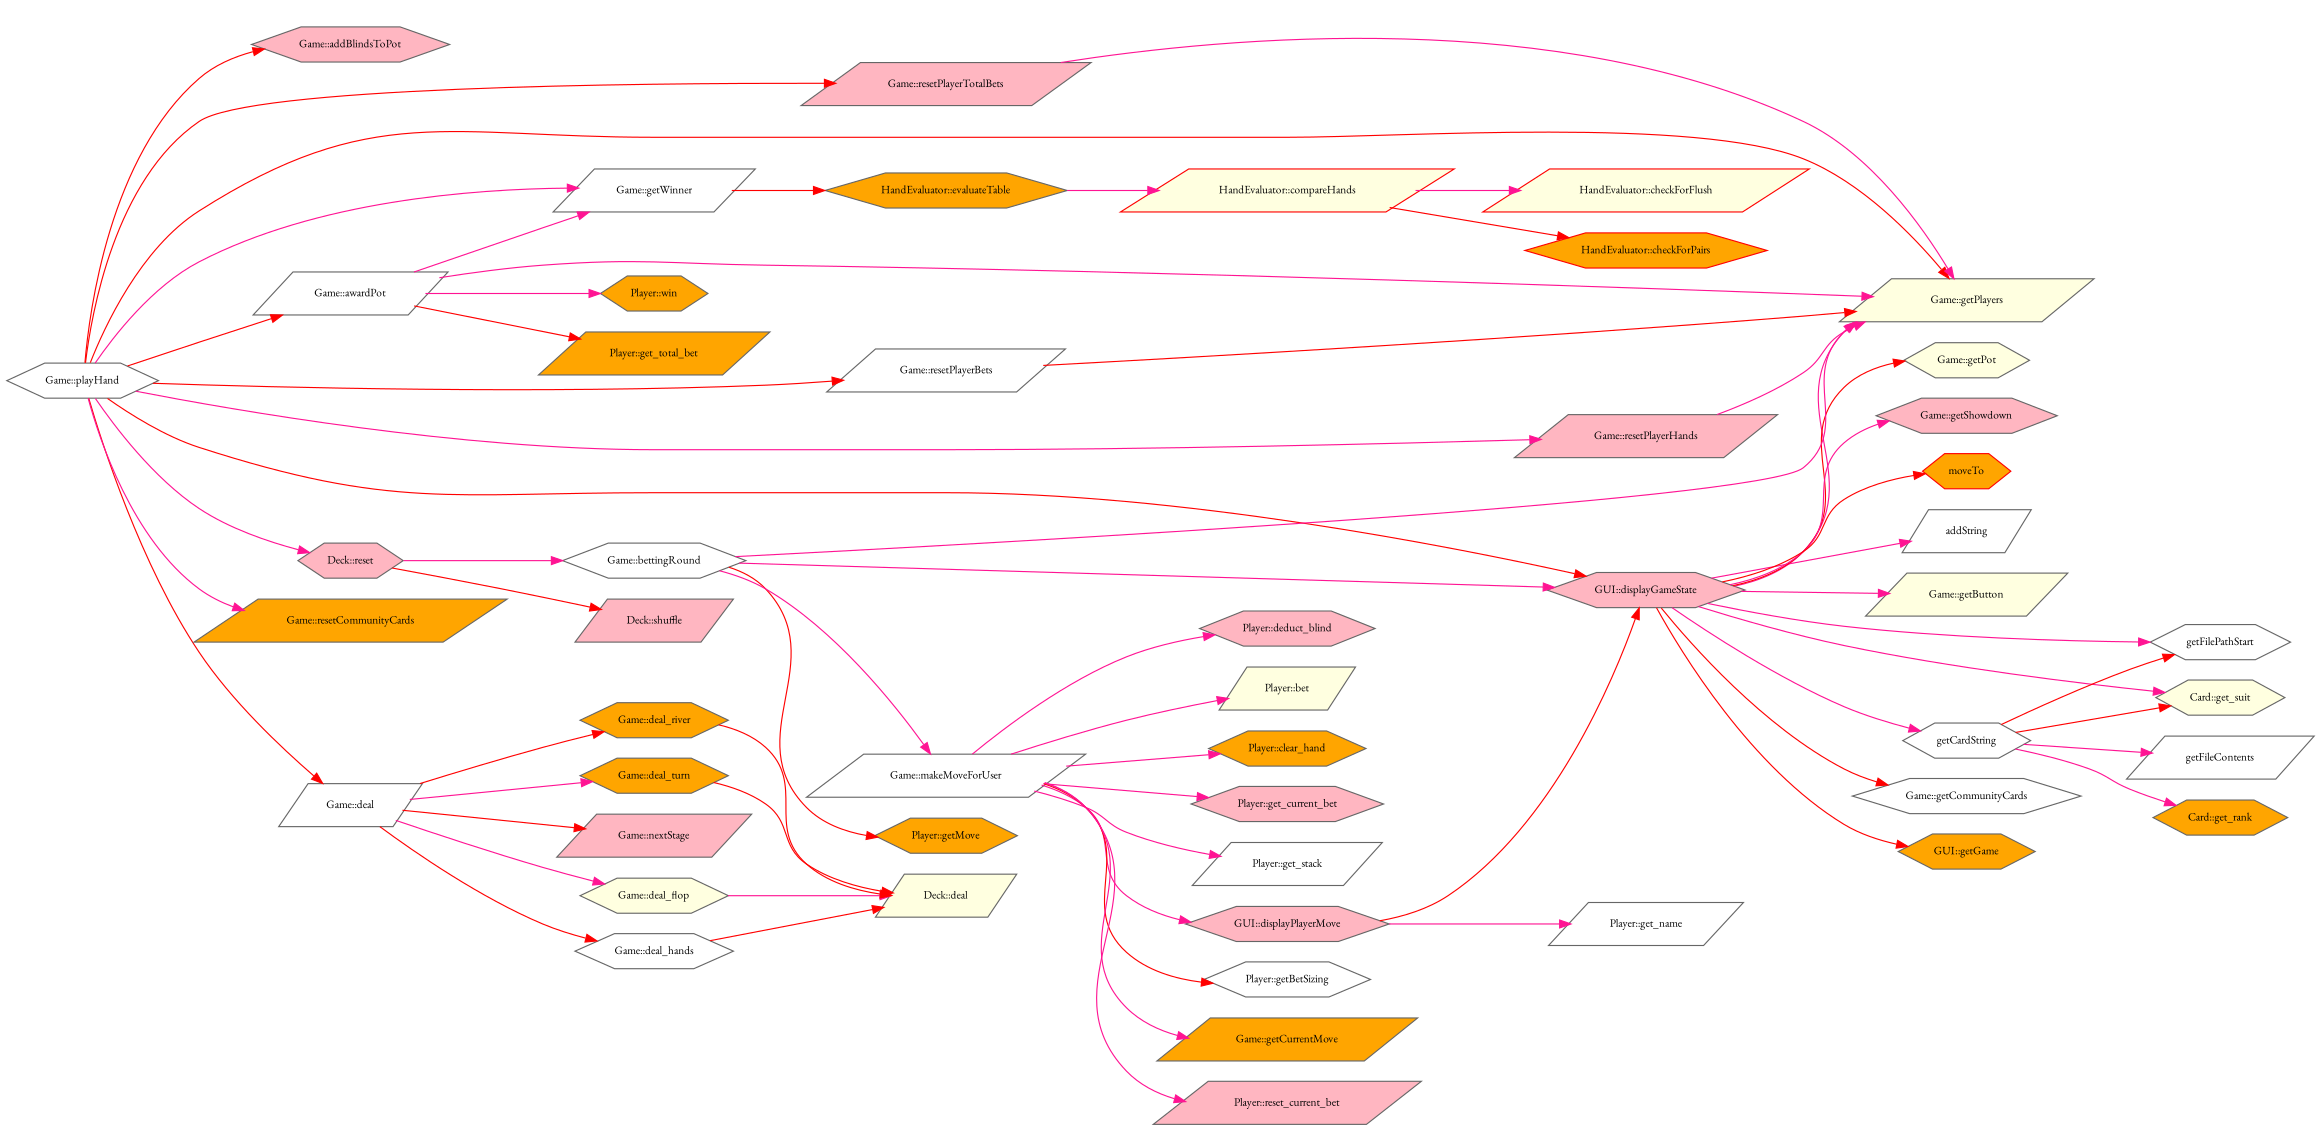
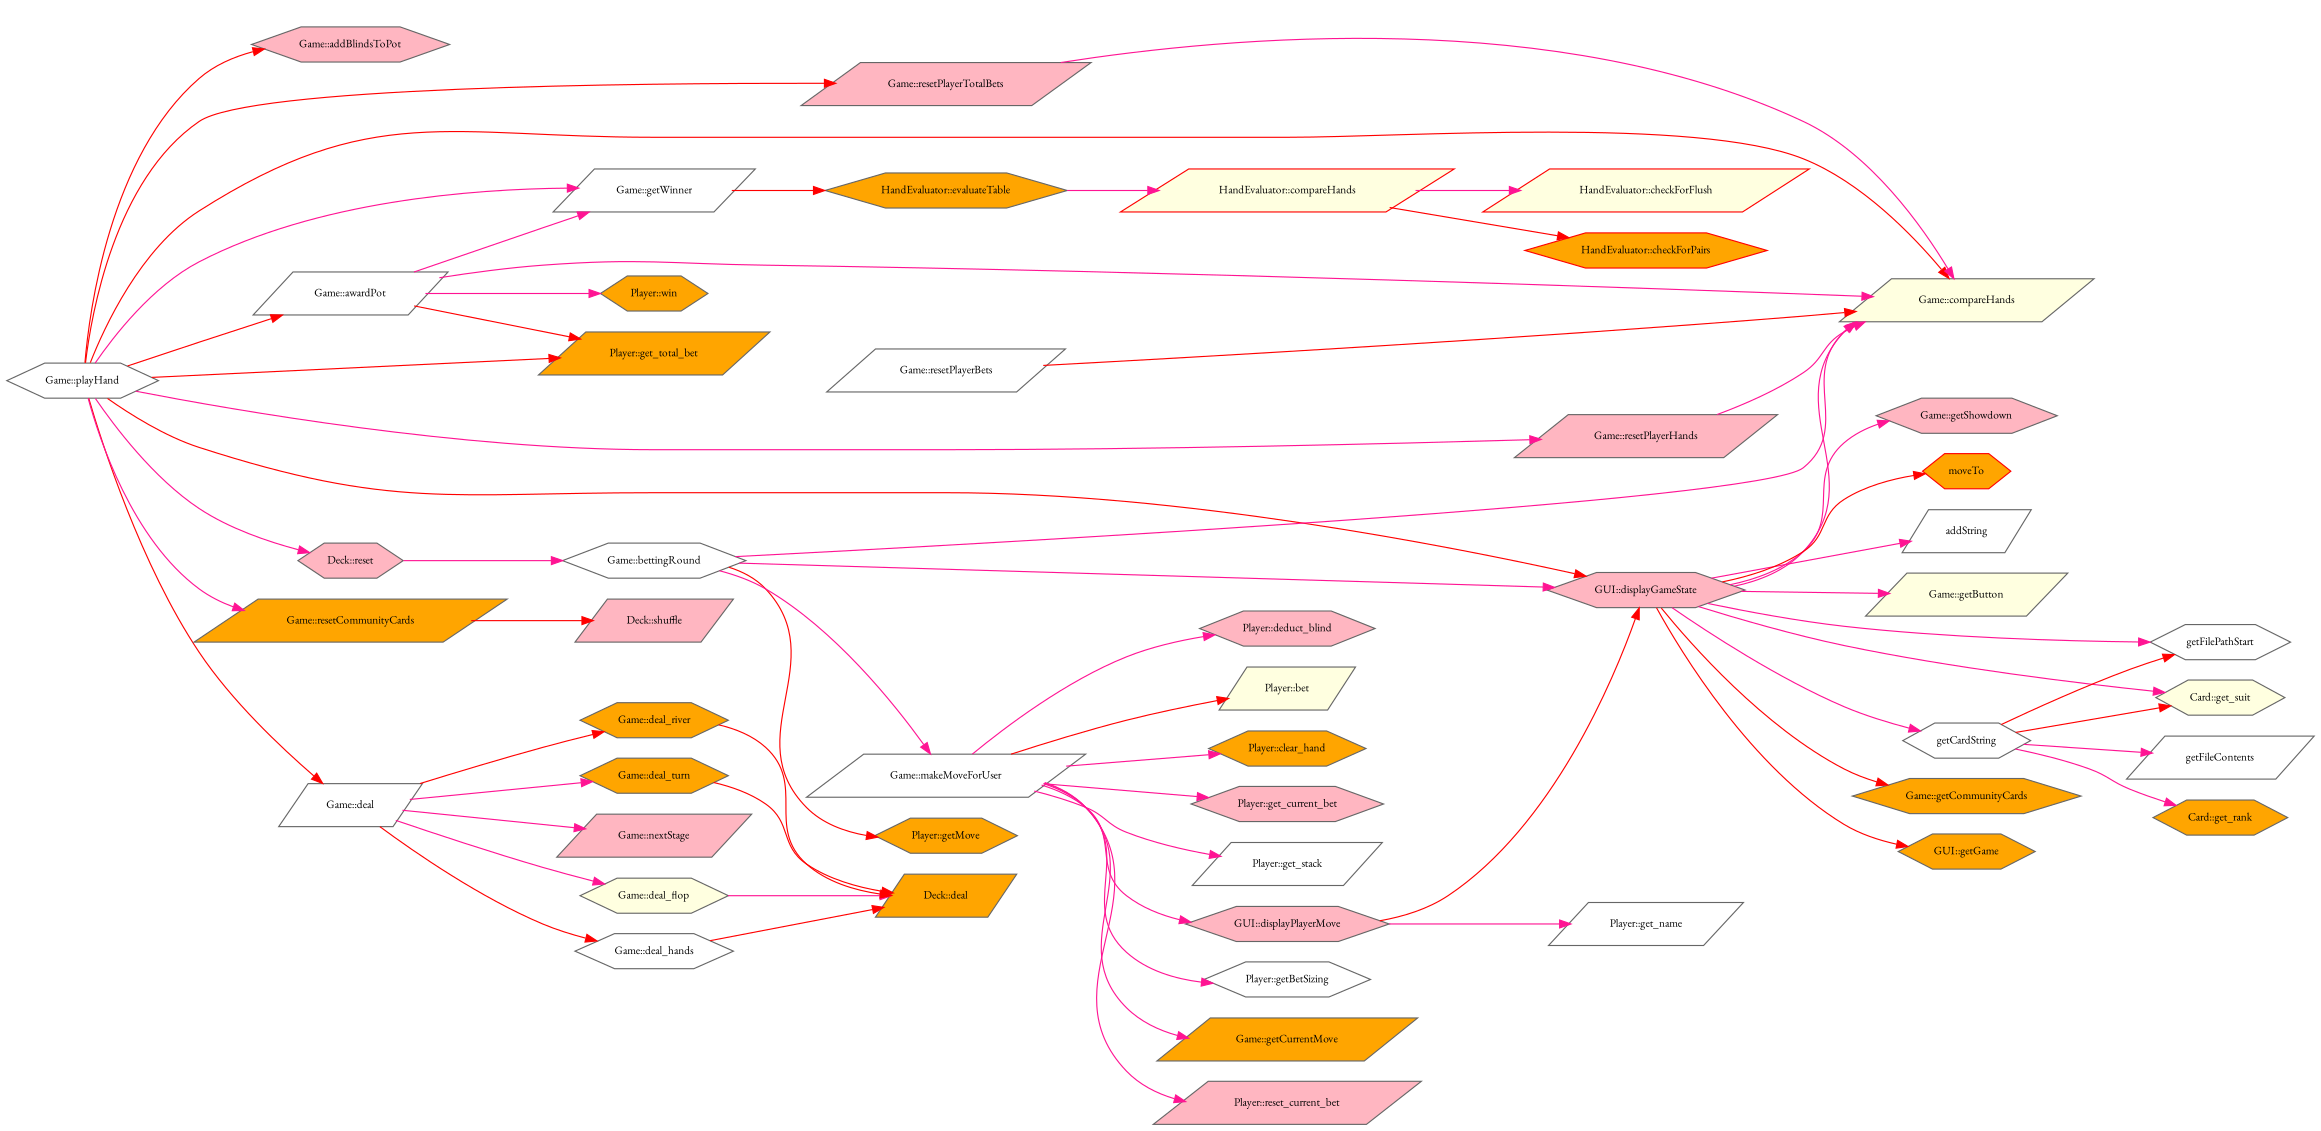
(1967, 300) -> (1967, 300)
(1967, 360) -> none
(493, 390) -> (350, 368)
(491, 587) -> (527, 621)
(1113, 724) -> (1113, 724)
(1967, 796) -> (1967, 796)
(488, 819) -> (488, 819)
(946, 896) -> (946, 896)
(1115, 938) -> (1115, 938)
